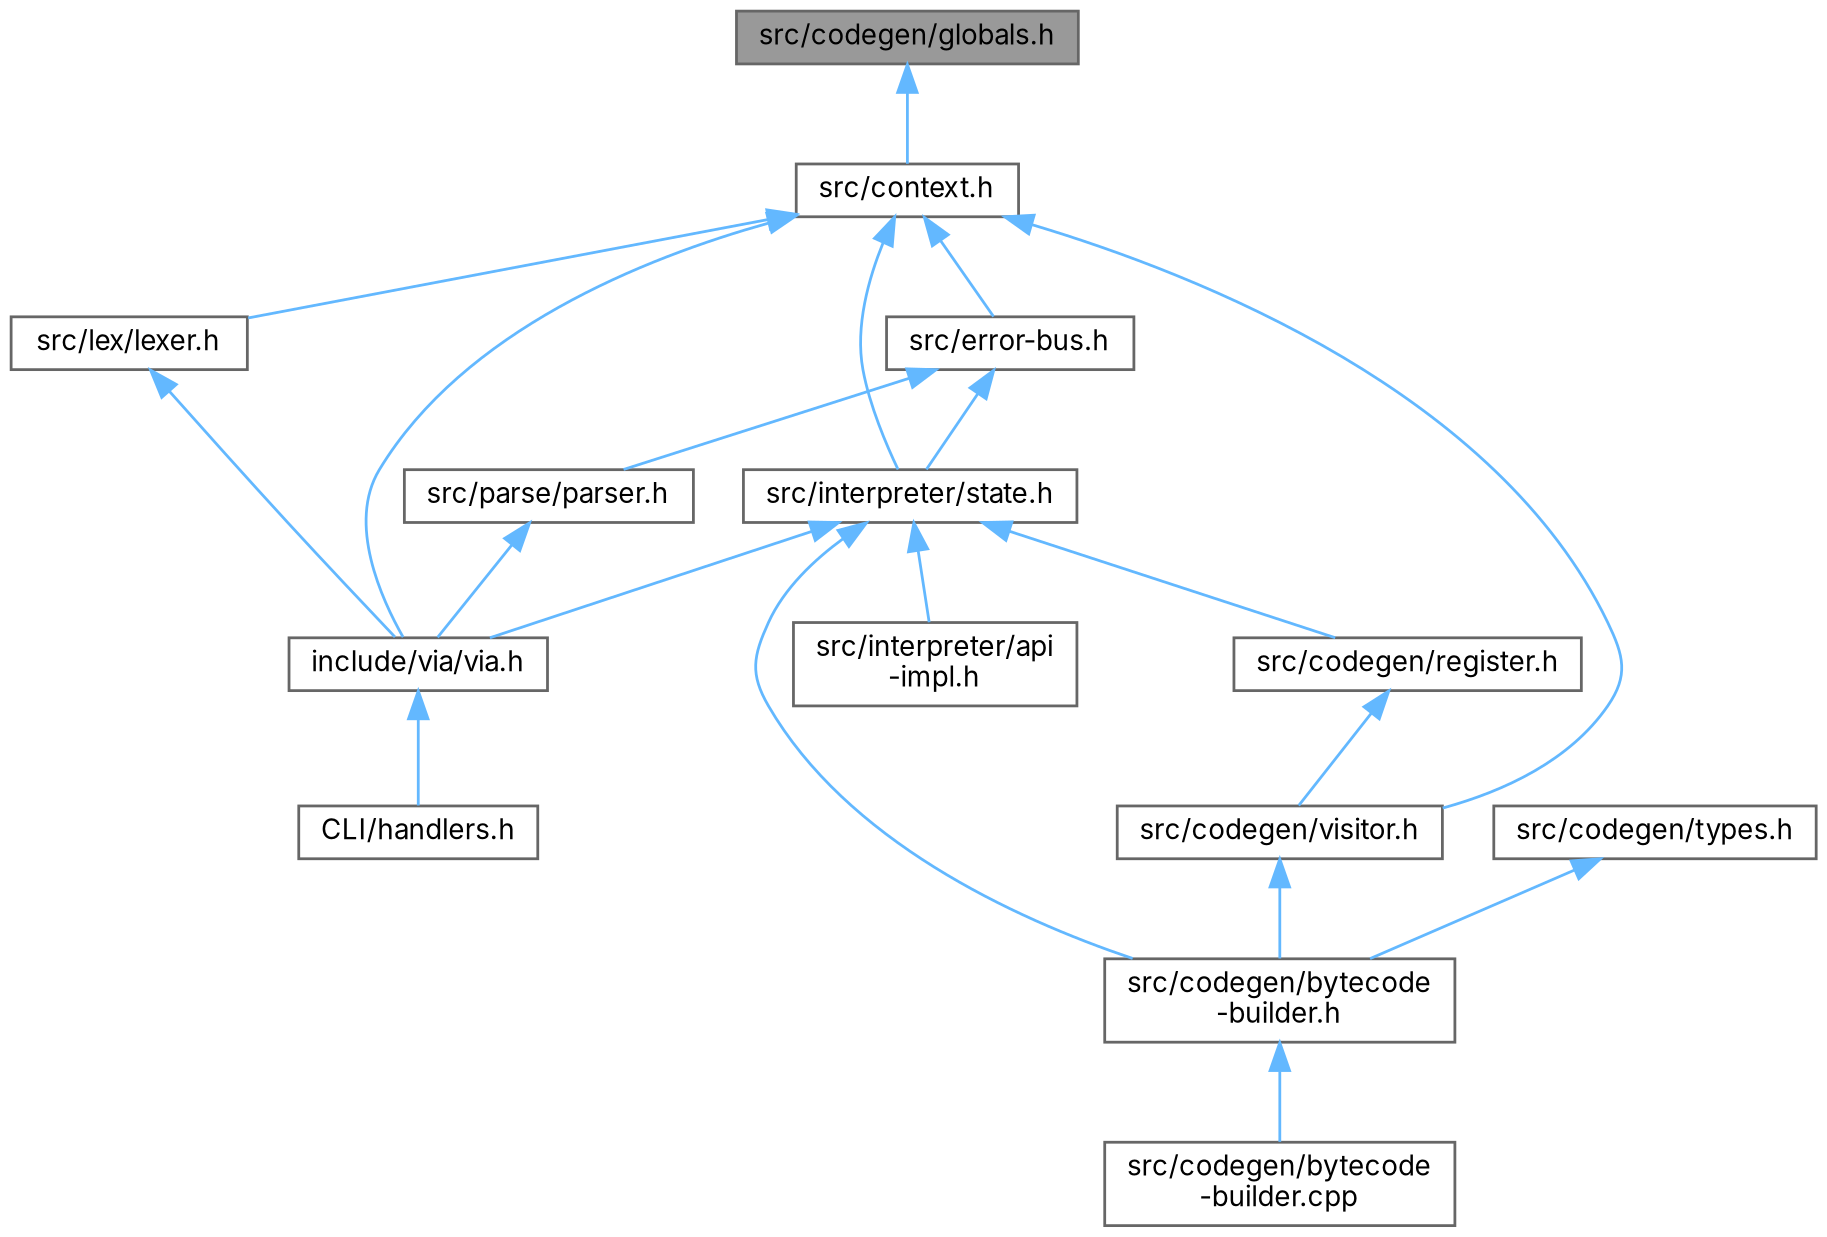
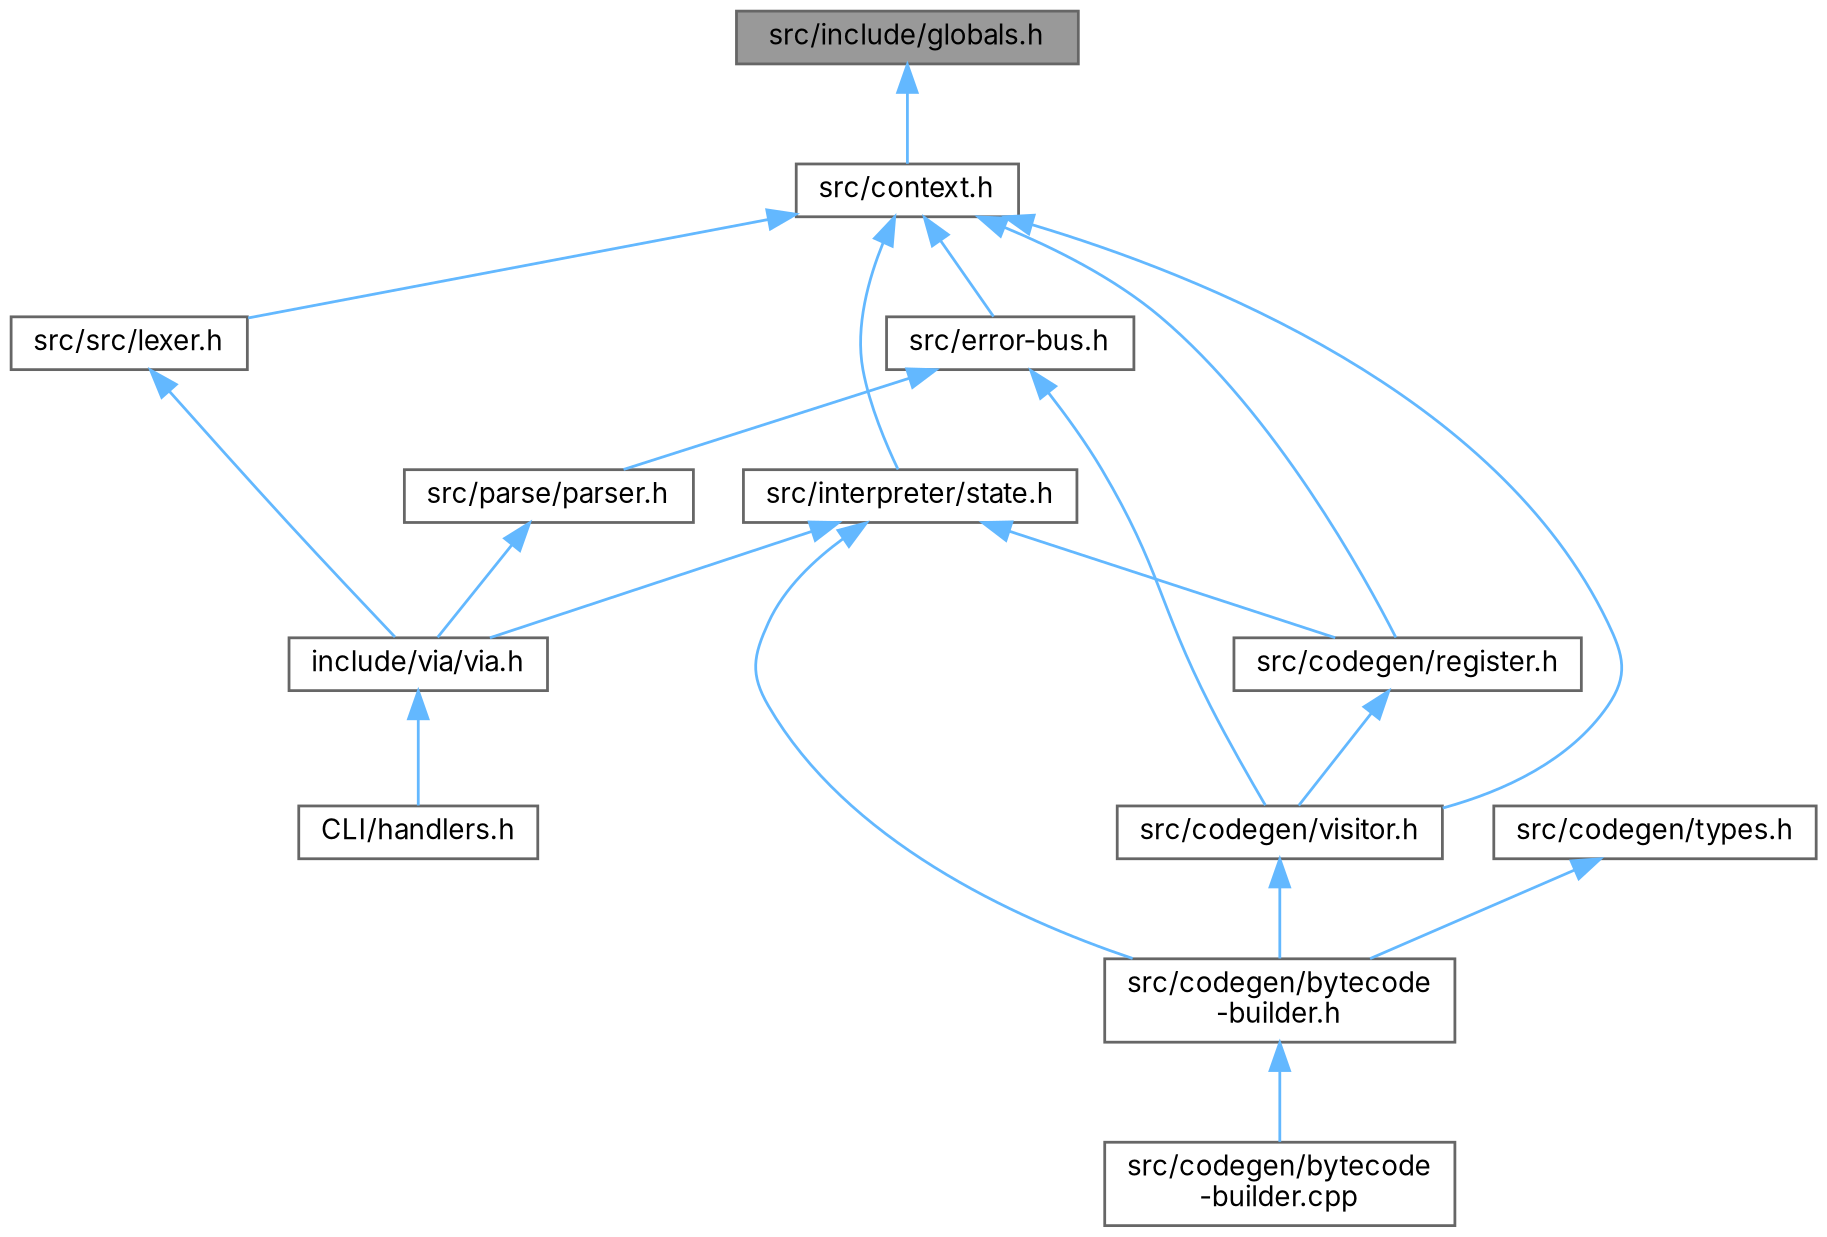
(907, 38) -> (907, 38)
(129, 343) -> (129, 343)
(479, 361) -> (1238, 395)
(952, 431) -> (1166, 607)
(935, 664) -> none
